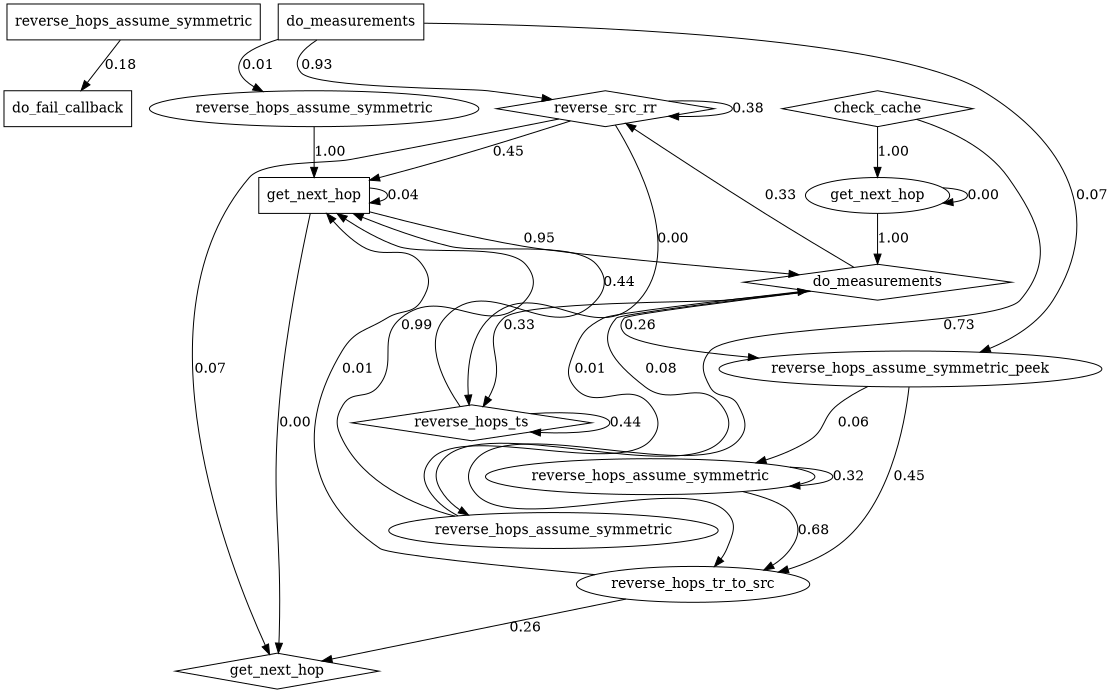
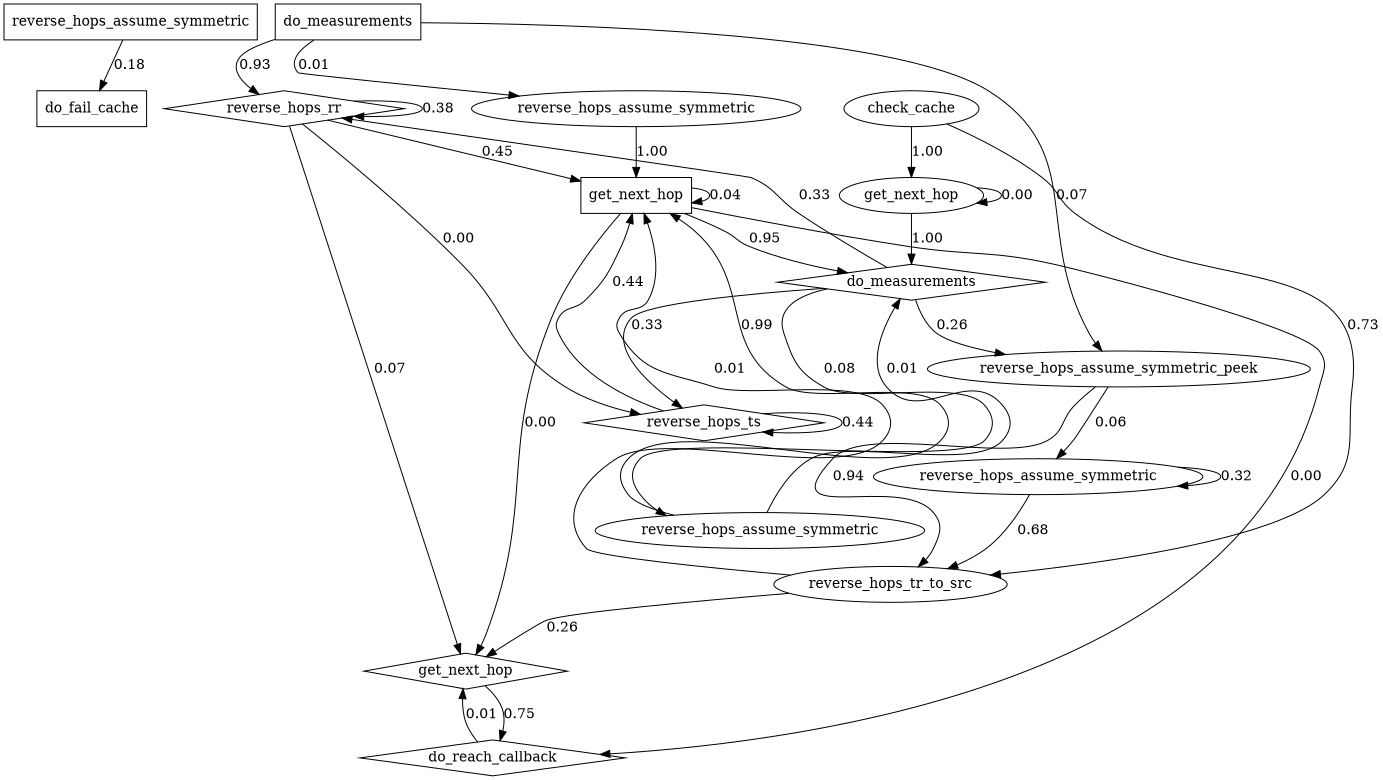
(68, 109) -> (92, 109)
(605, 109) -> (284, 109)
(878, 109) -> (911, 109)
(909, 477) -> (849, 477)
none -> (493, 758)
